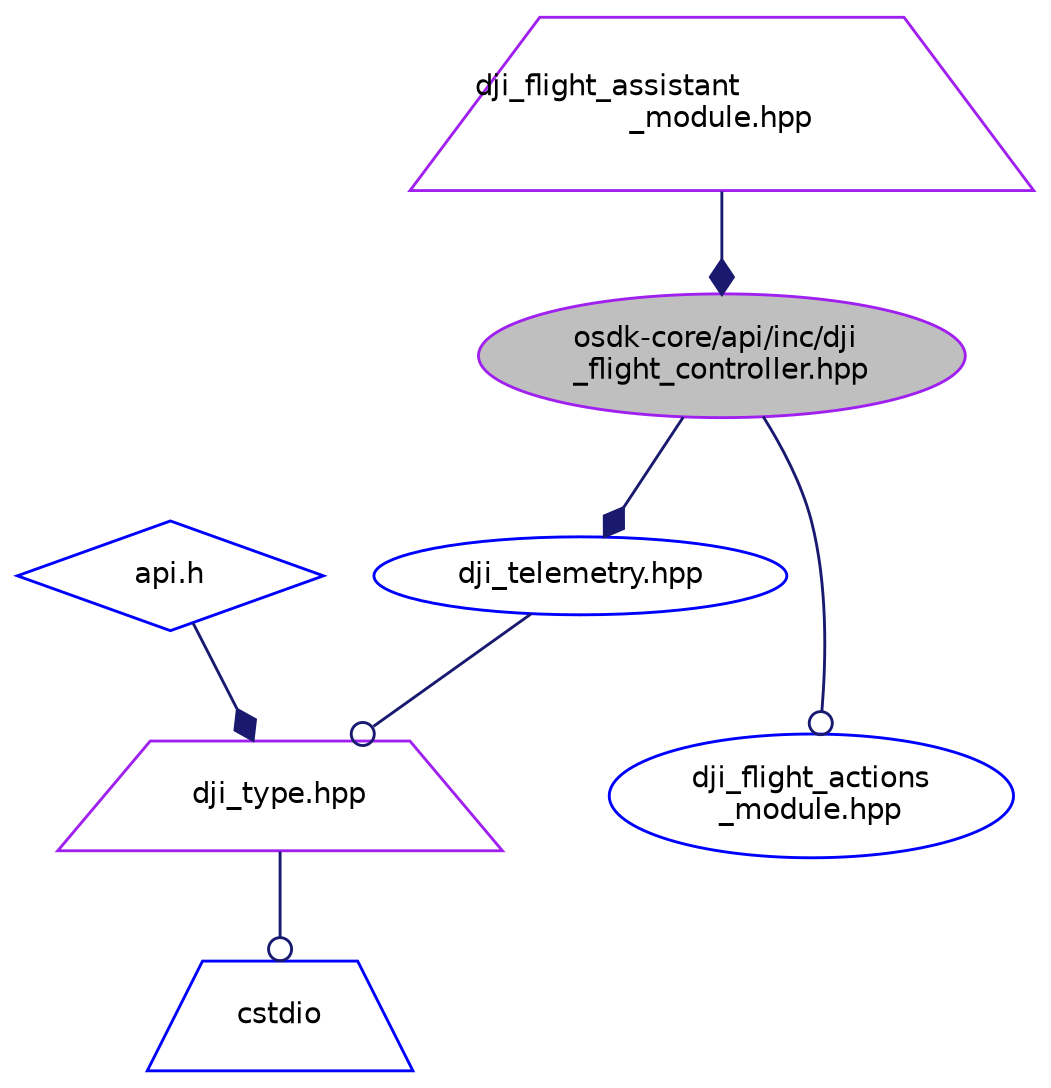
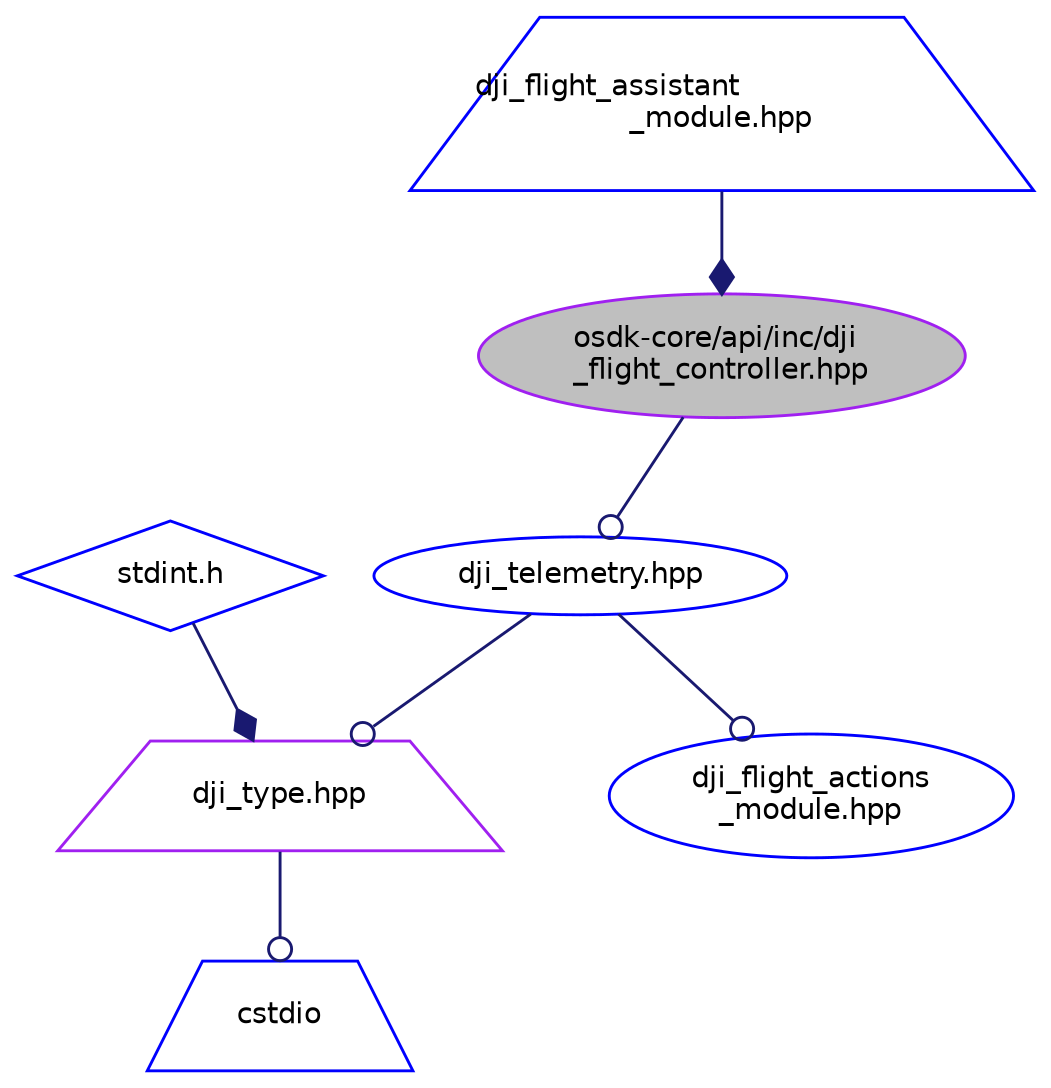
(722, 104) -> (722, 104)
(650, 467) -> (650, 467)
(819, 558) -> (676, 667)
(170, 576) -> (170, 576)
